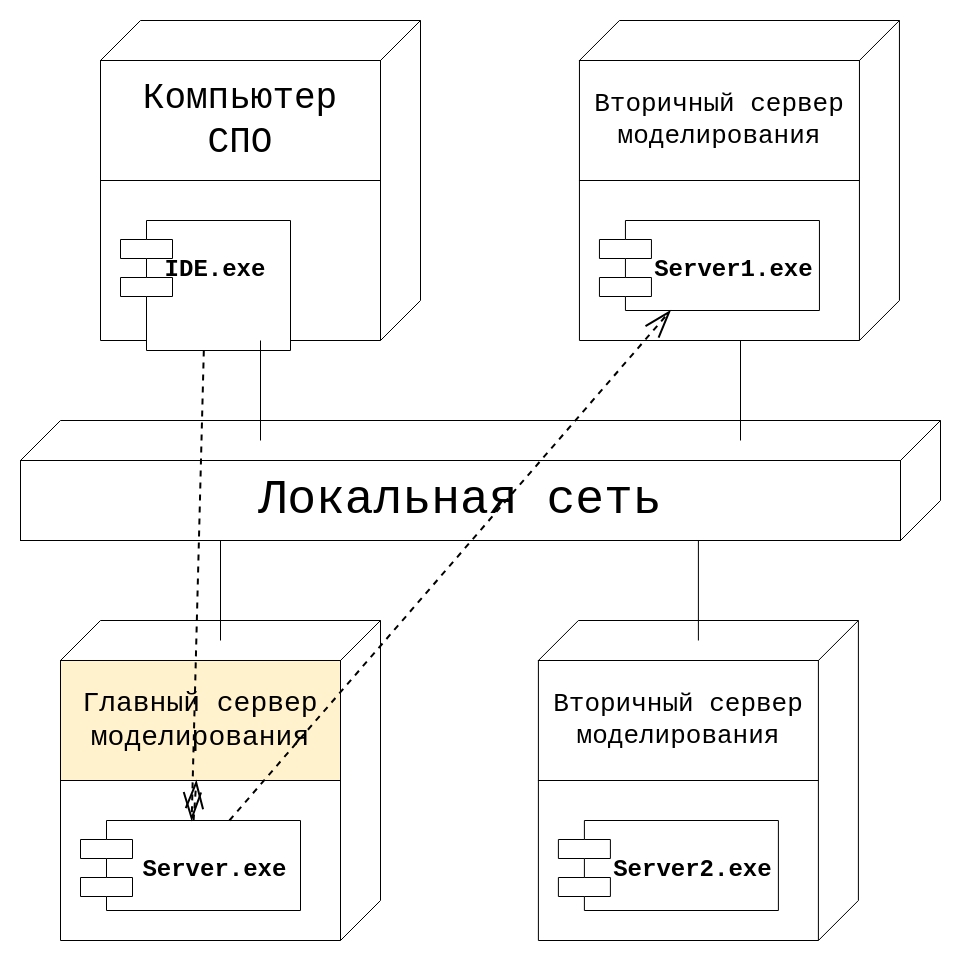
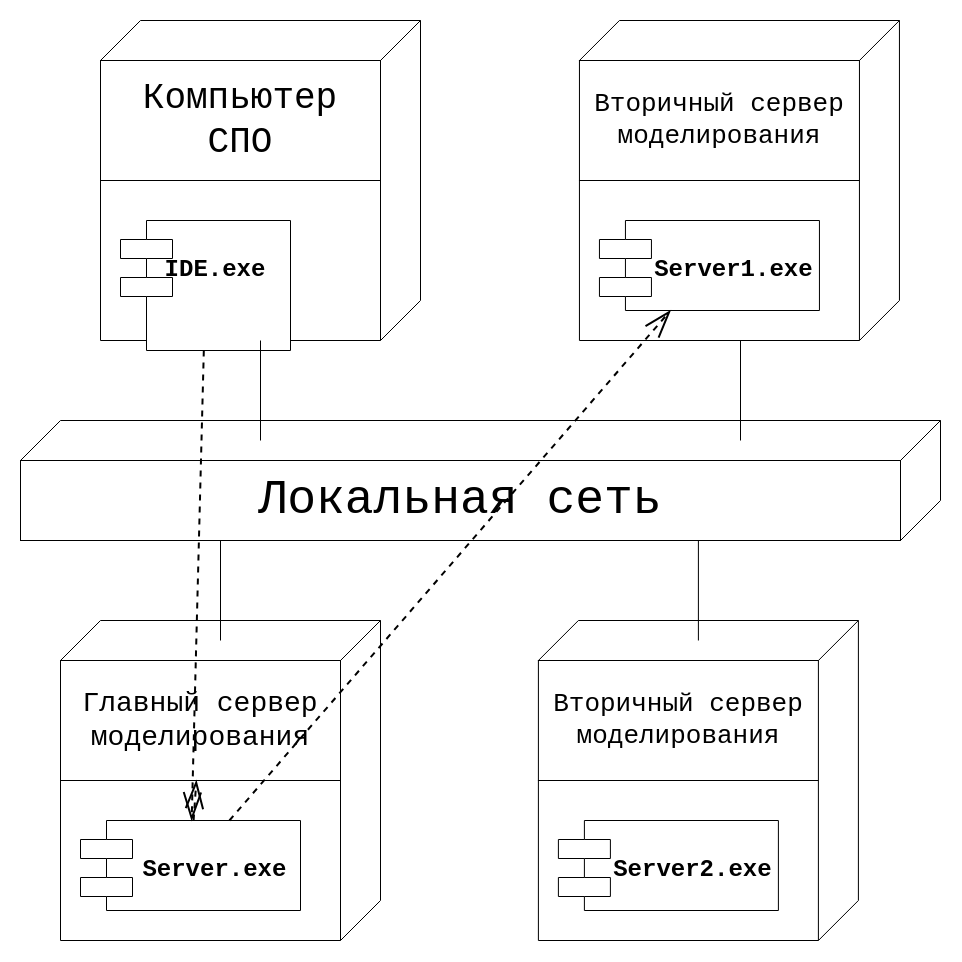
(201, 721) -> (201, 721)
